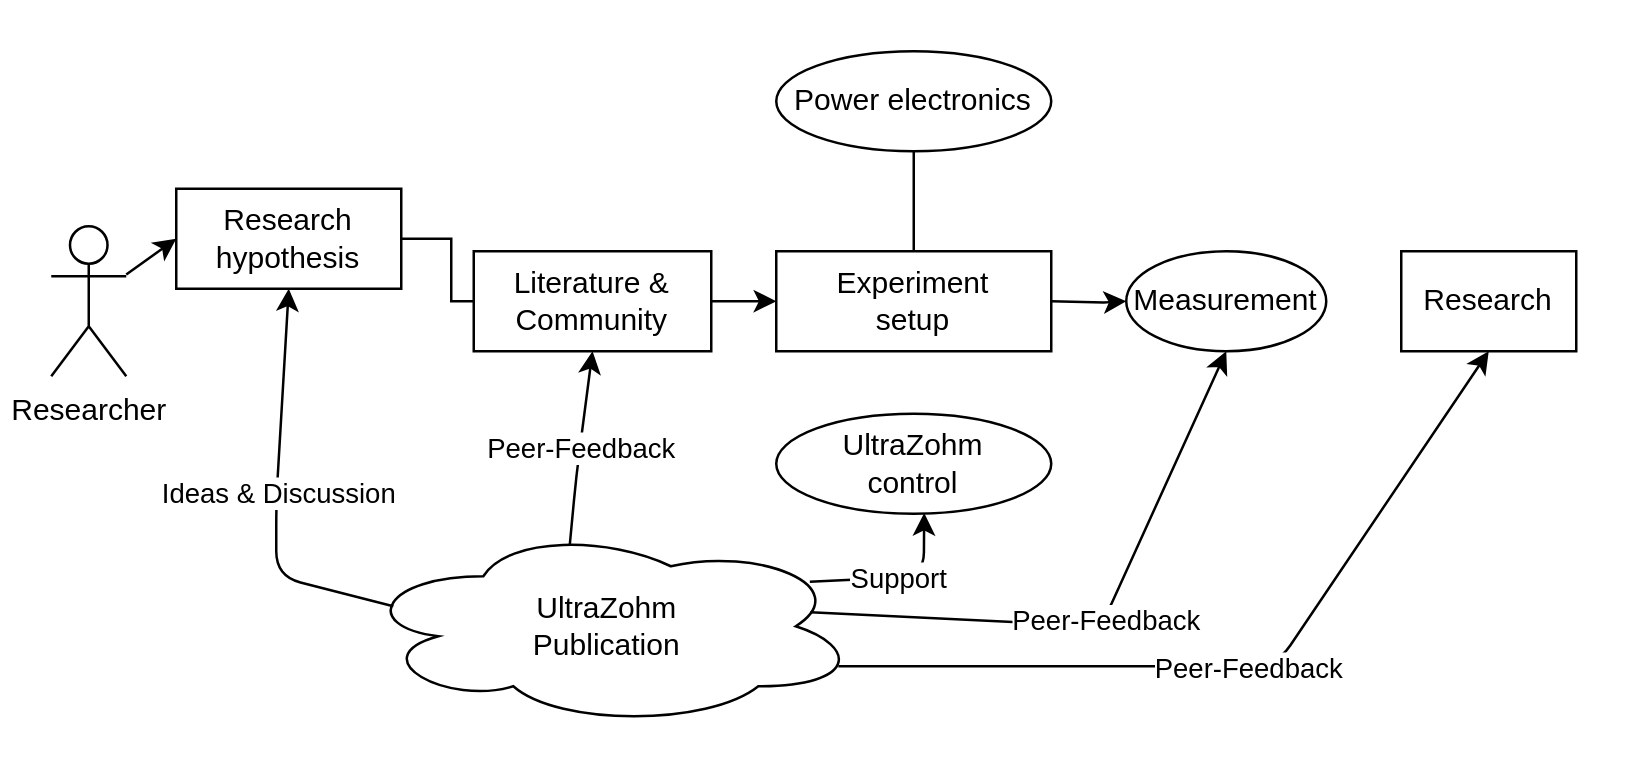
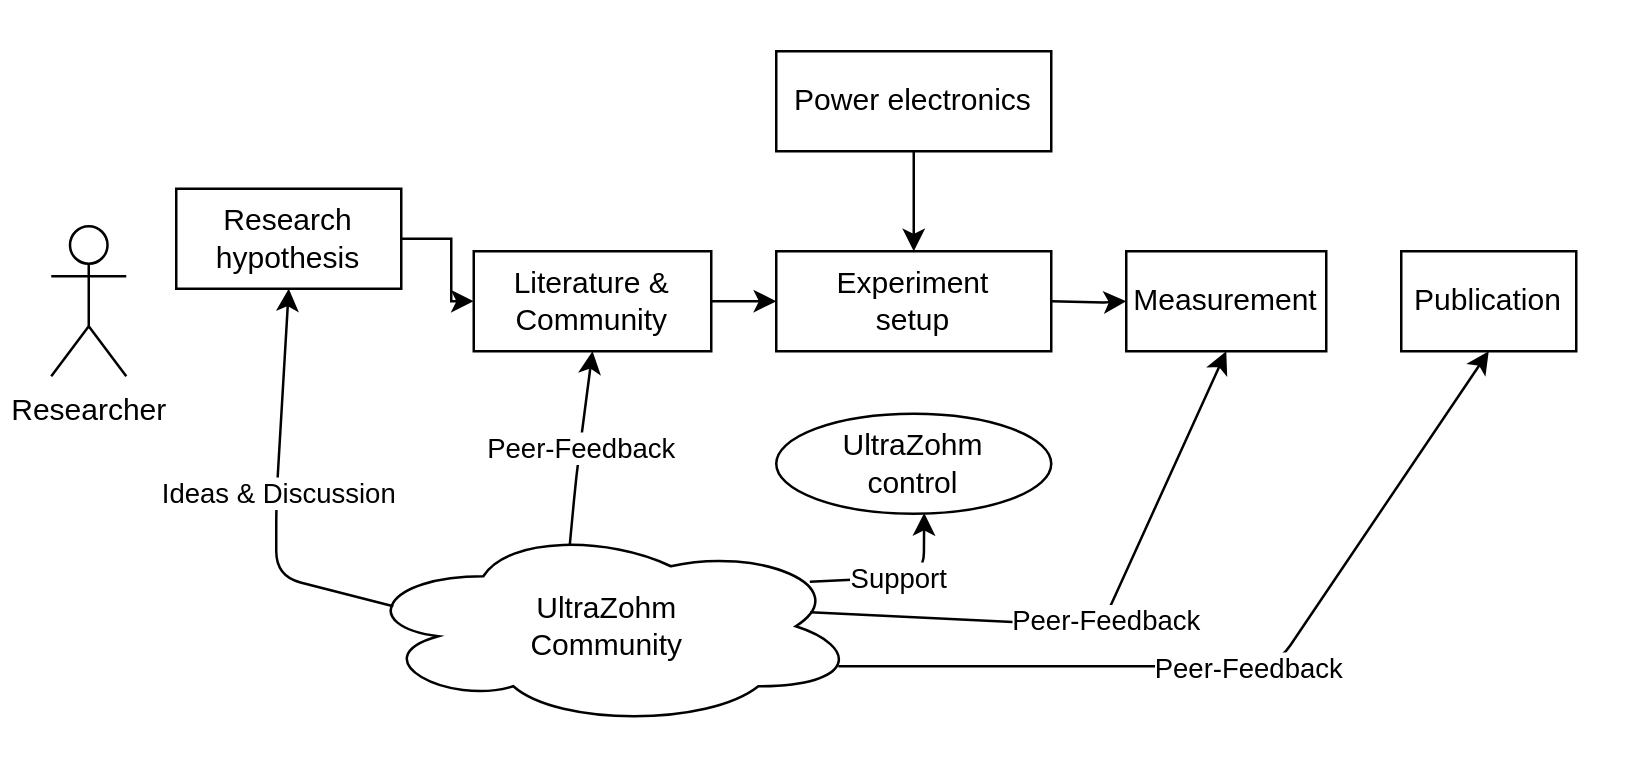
(914, 101) -> (914, 101)
(914, 240) -> (914, 233)
(145, 261) -> none
(454, 301) -> (451, 296)
(1226, 301) -> (1226, 301)
(1489, 301) -> (1489, 301)
(608, 626) -> (608, 626)
